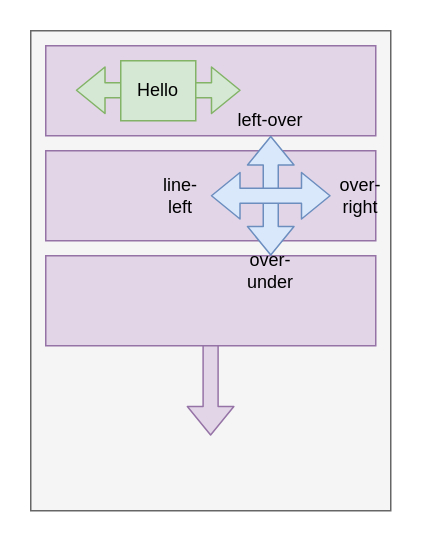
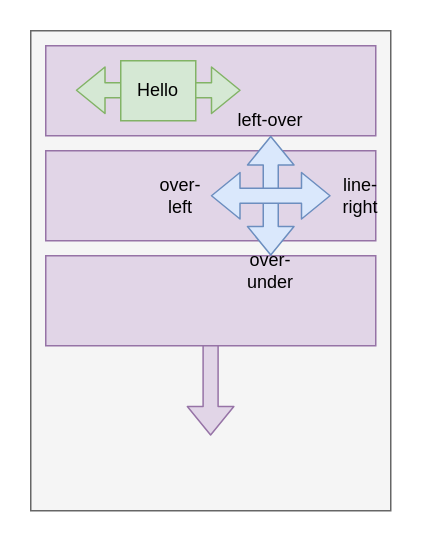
(181, 196) -> (181, 196)
(361, 196) -> (361, 196)
